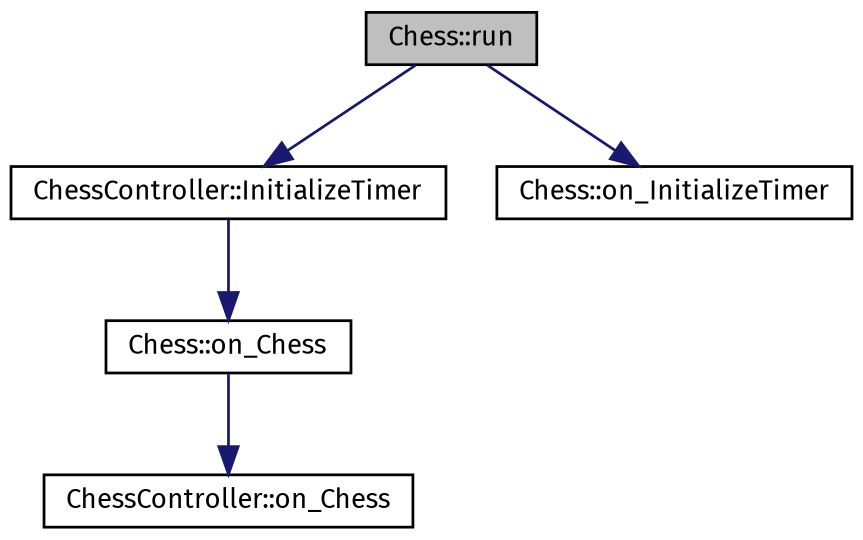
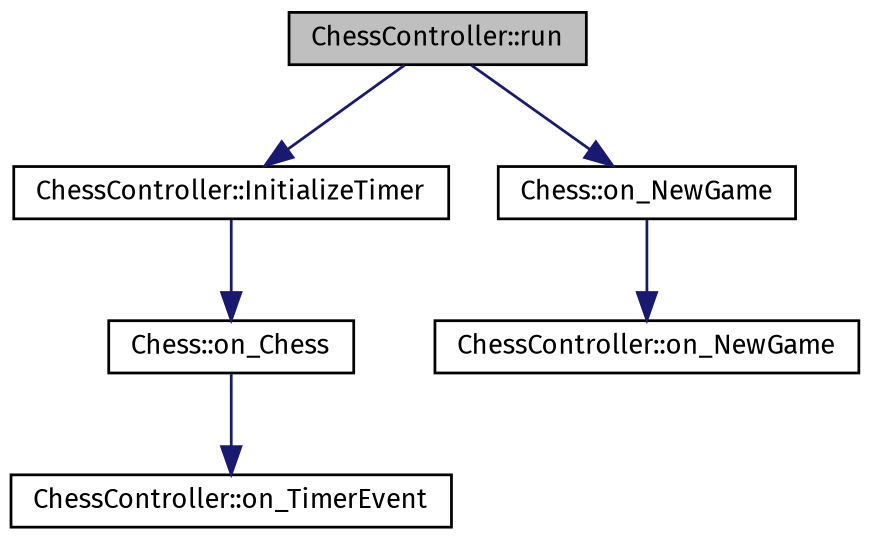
(451, 39) -> (438, 39)
(674, 193) -> (647, 193)
none -> (647, 347)
(228, 501) -> (231, 501)
